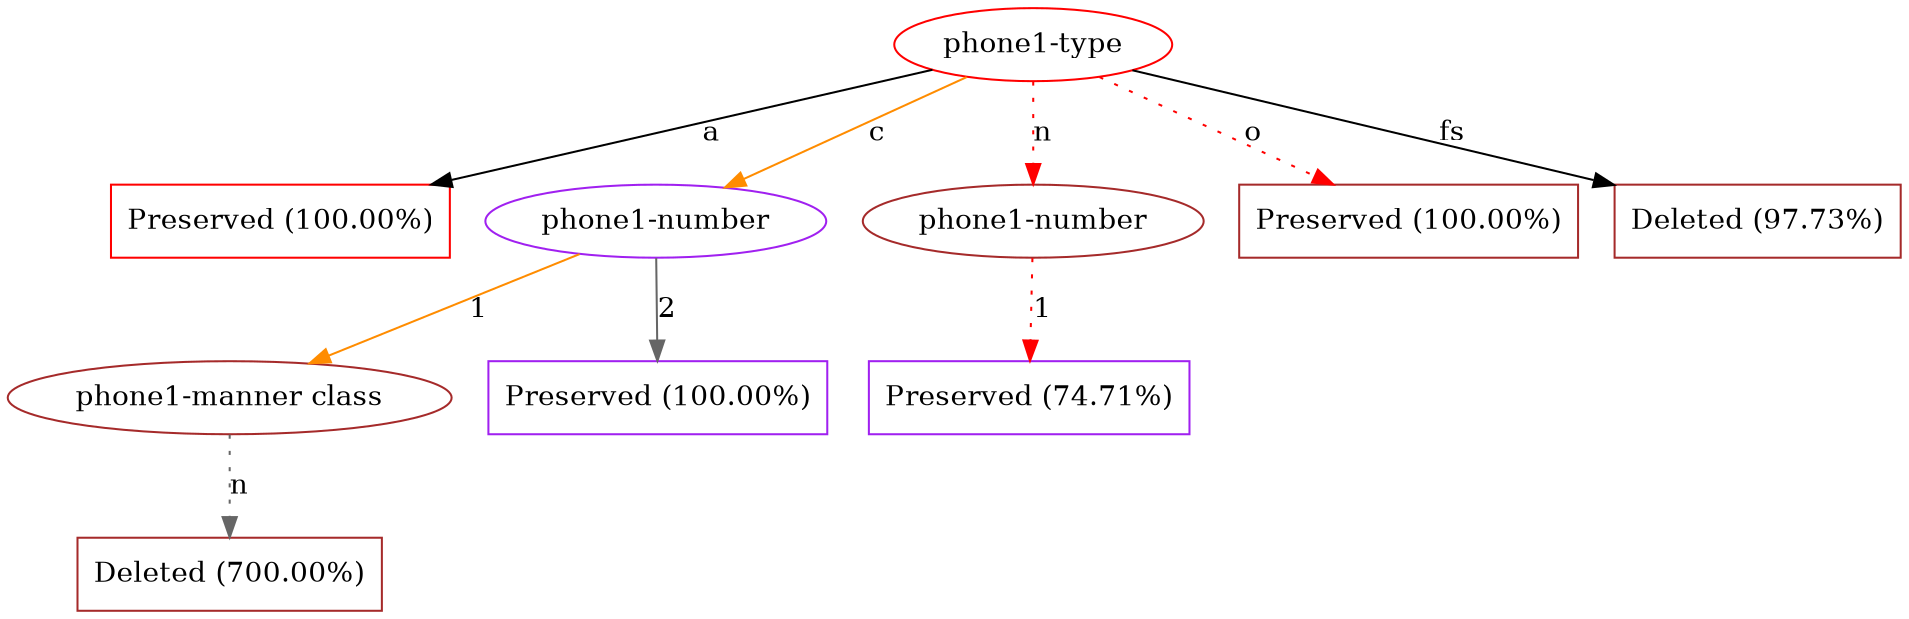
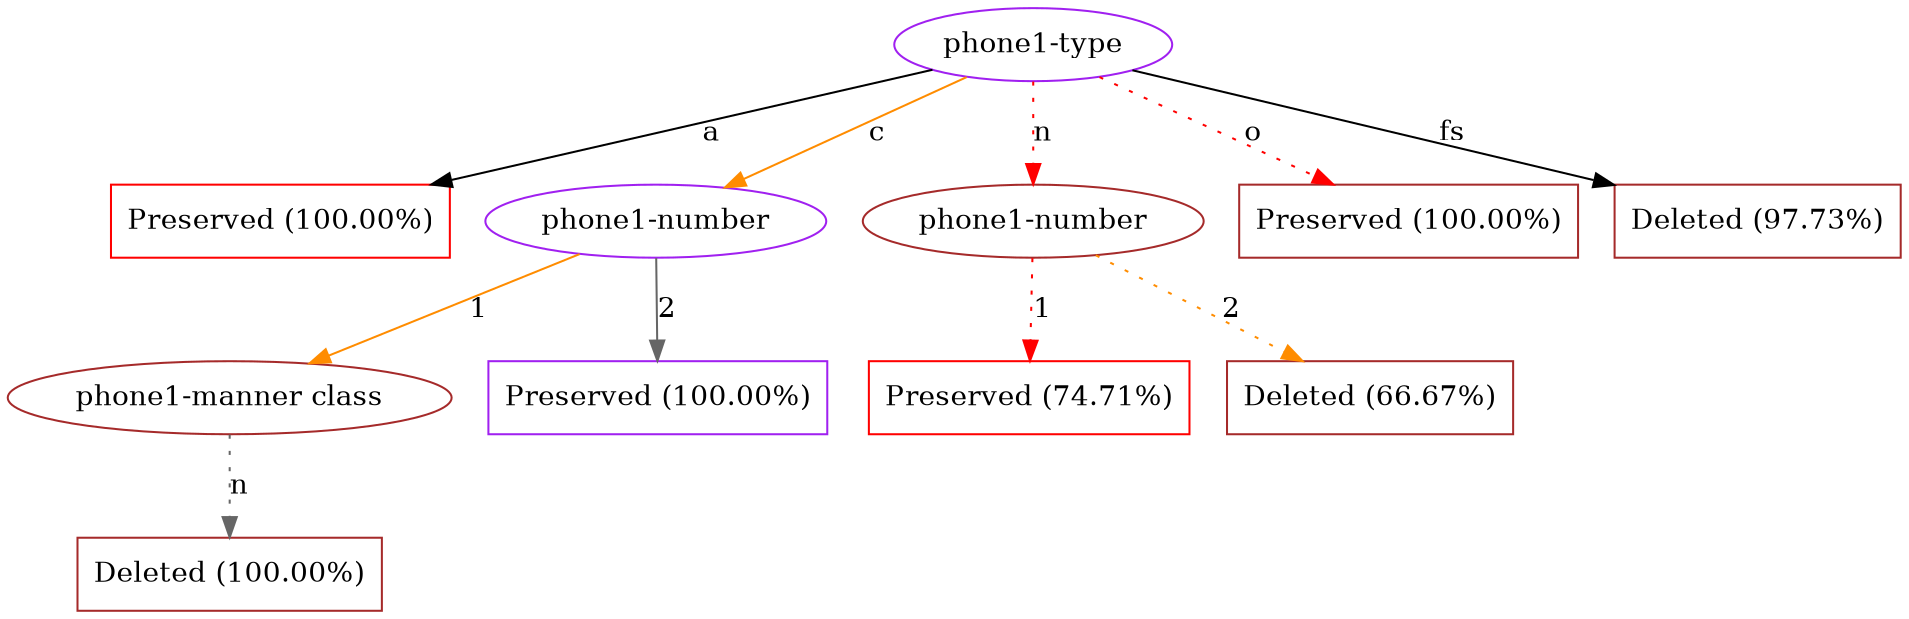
(1033, 45) -> (1033, 45)
(1029, 398) -> (1029, 398)
none -> (1370, 398)
(230, 574) -> (230, 574)
